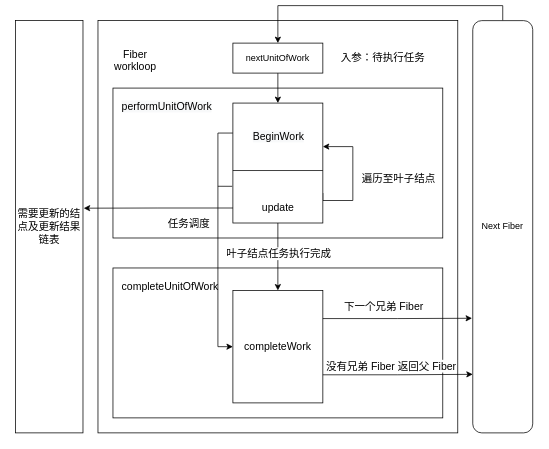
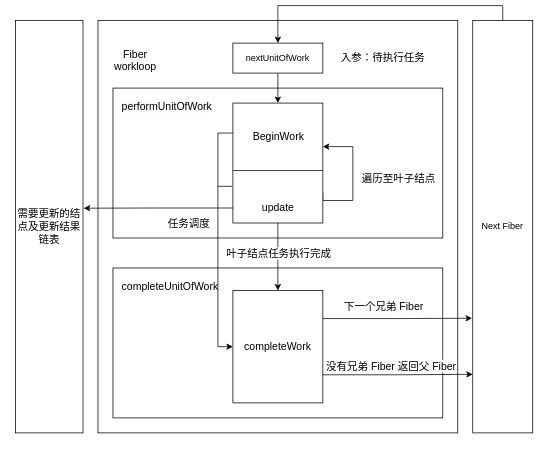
(503, 227) -> (503, 227)
